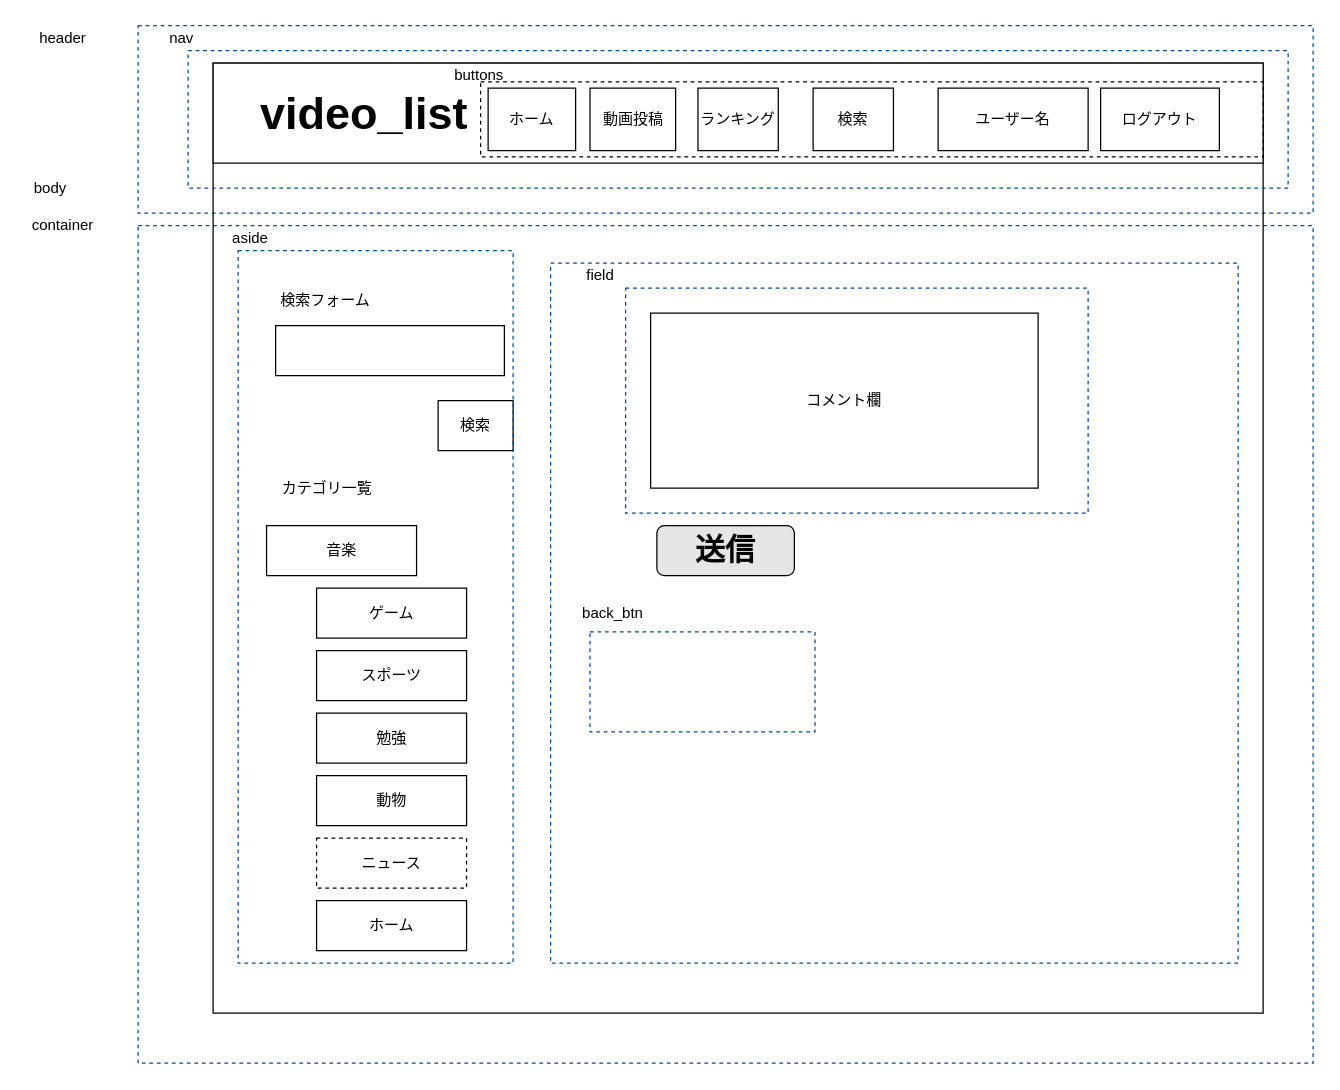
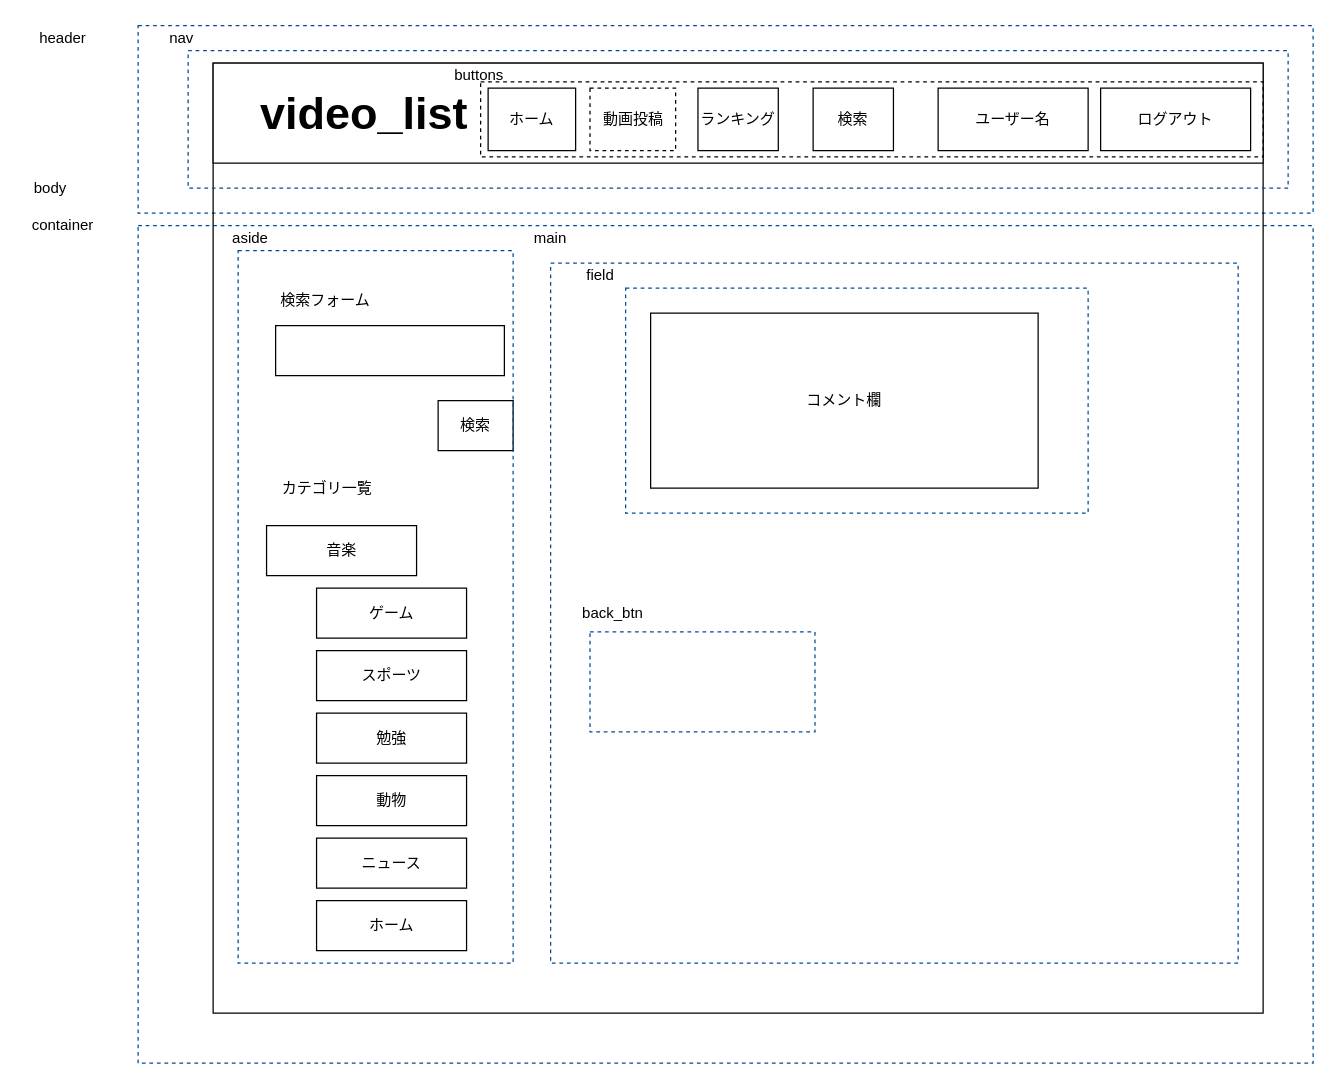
(633, 119) -> (633, 119)
(1160, 119) -> (1176, 119)
none -> (551, 238)
(726, 551) -> none
(392, 863) -> (392, 863)
